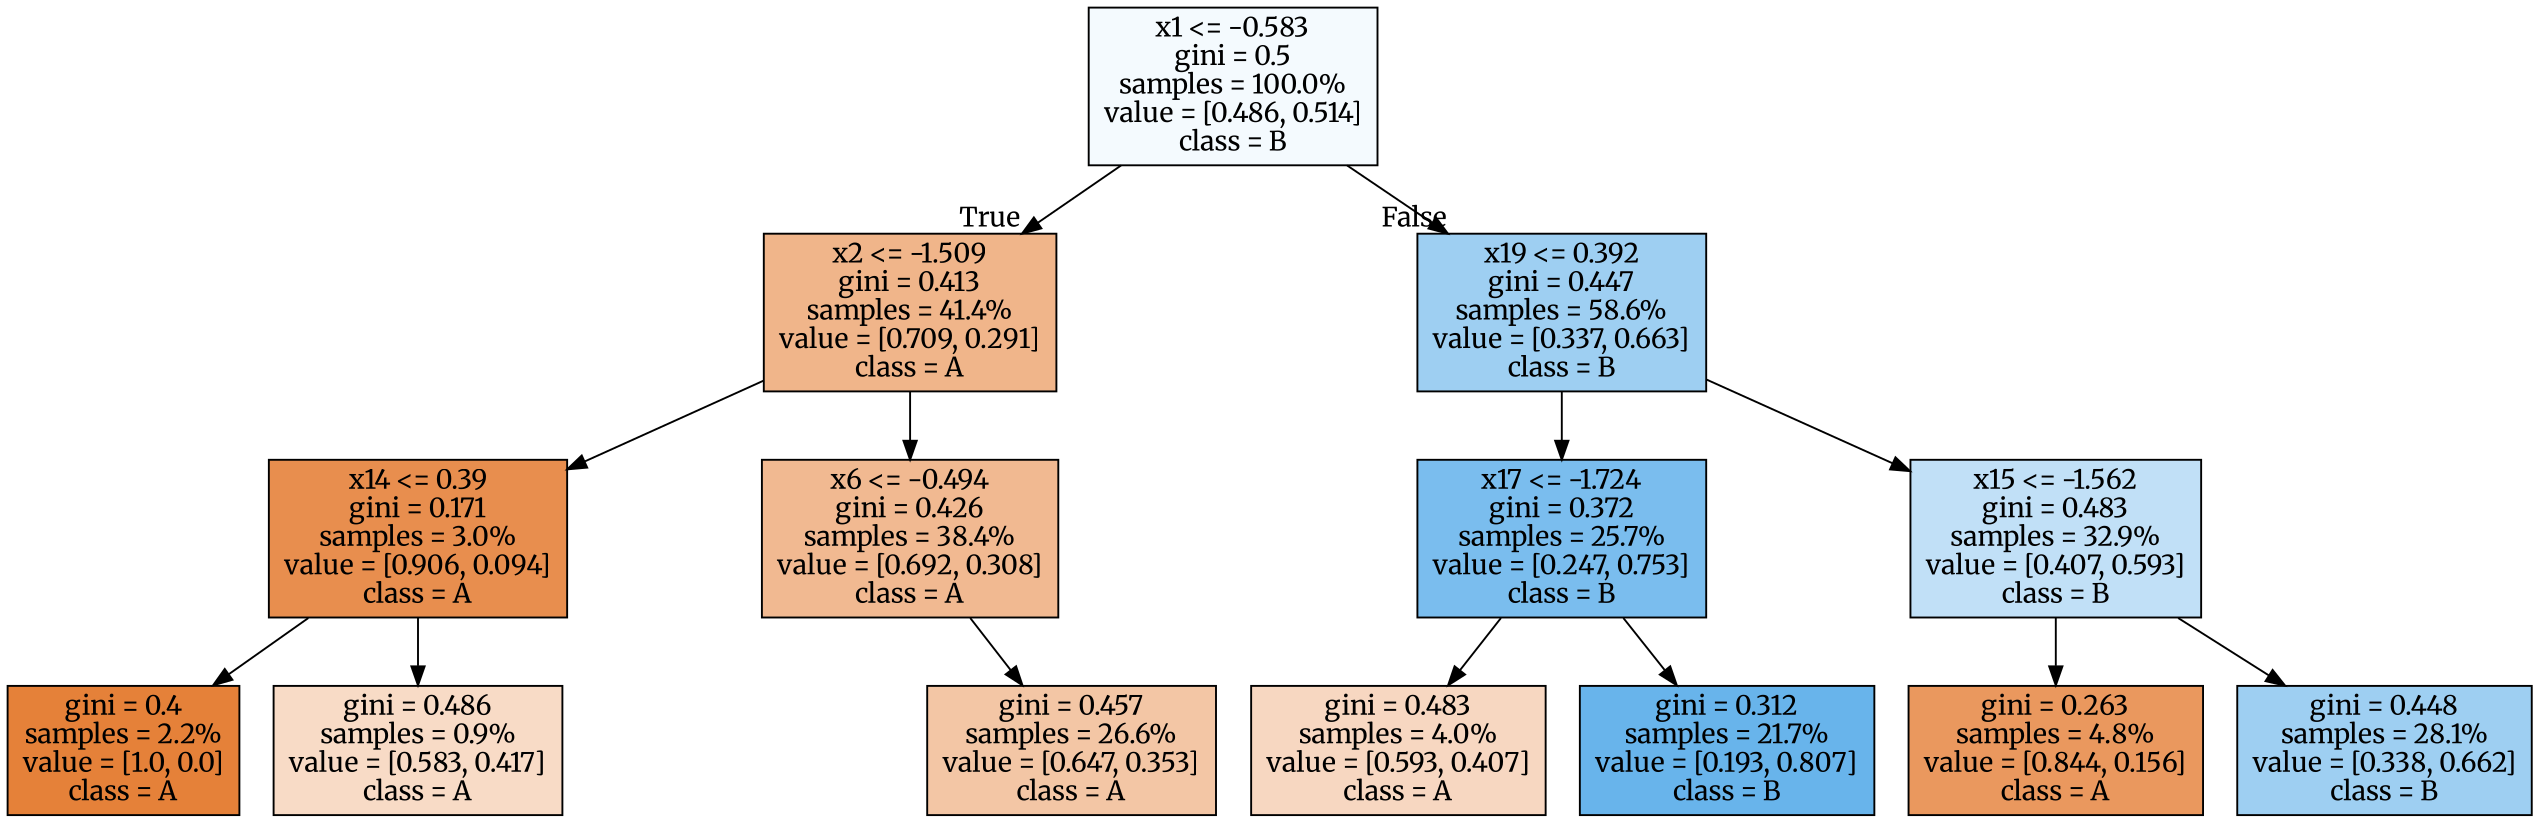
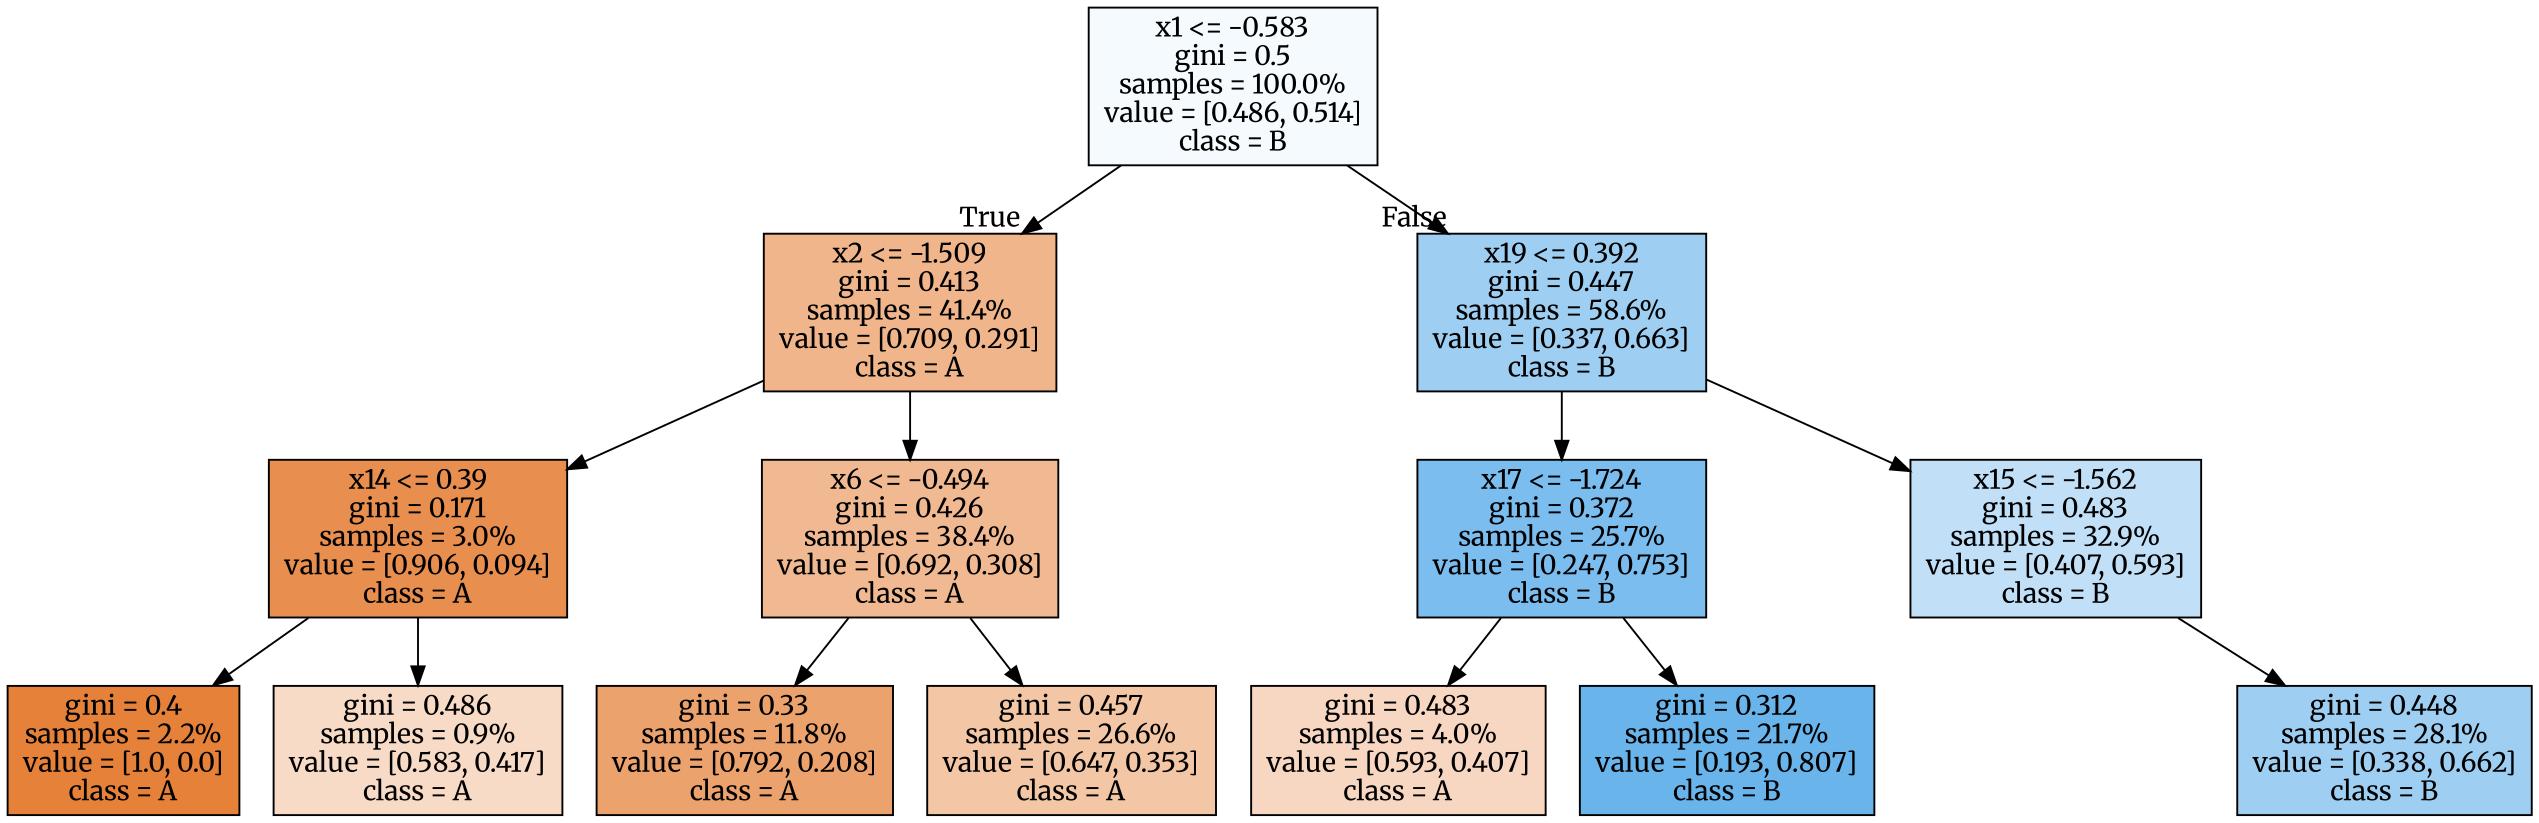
none -> (745, 750)
(2056, 750) -> none
